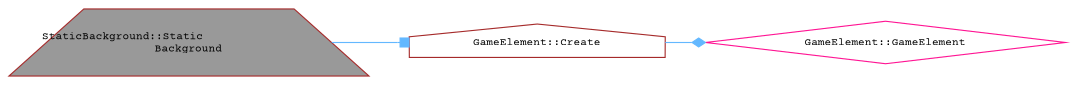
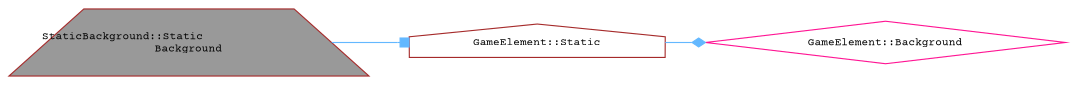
(537, 42) -> (537, 42)
(886, 42) -> (886, 42)
